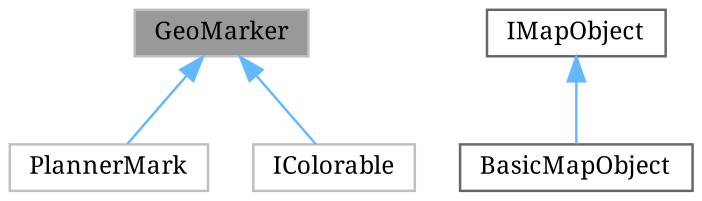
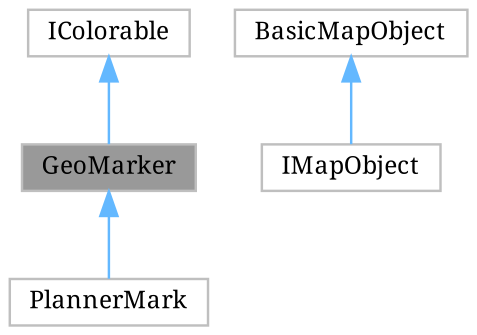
(576, 33) -> (351, 168)
(286, 110) -> (109, 113)
(576, 113) -> (351, 113)
(576, 168) -> (351, 33)
